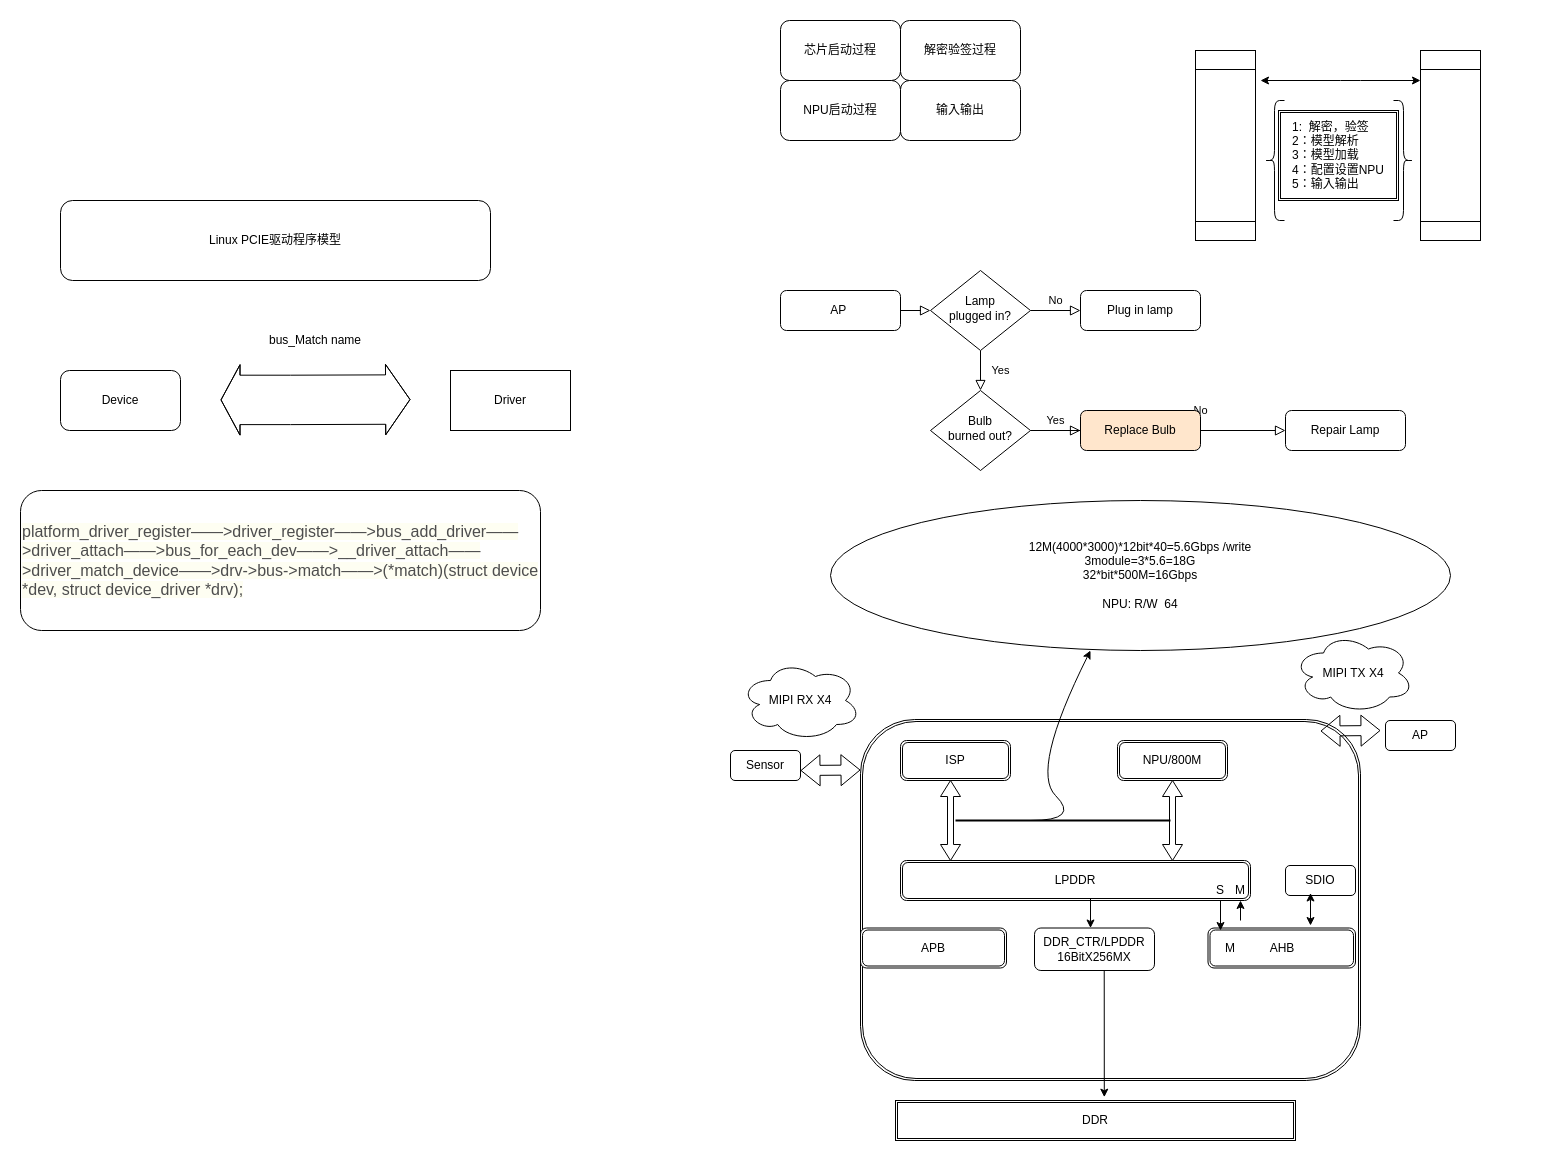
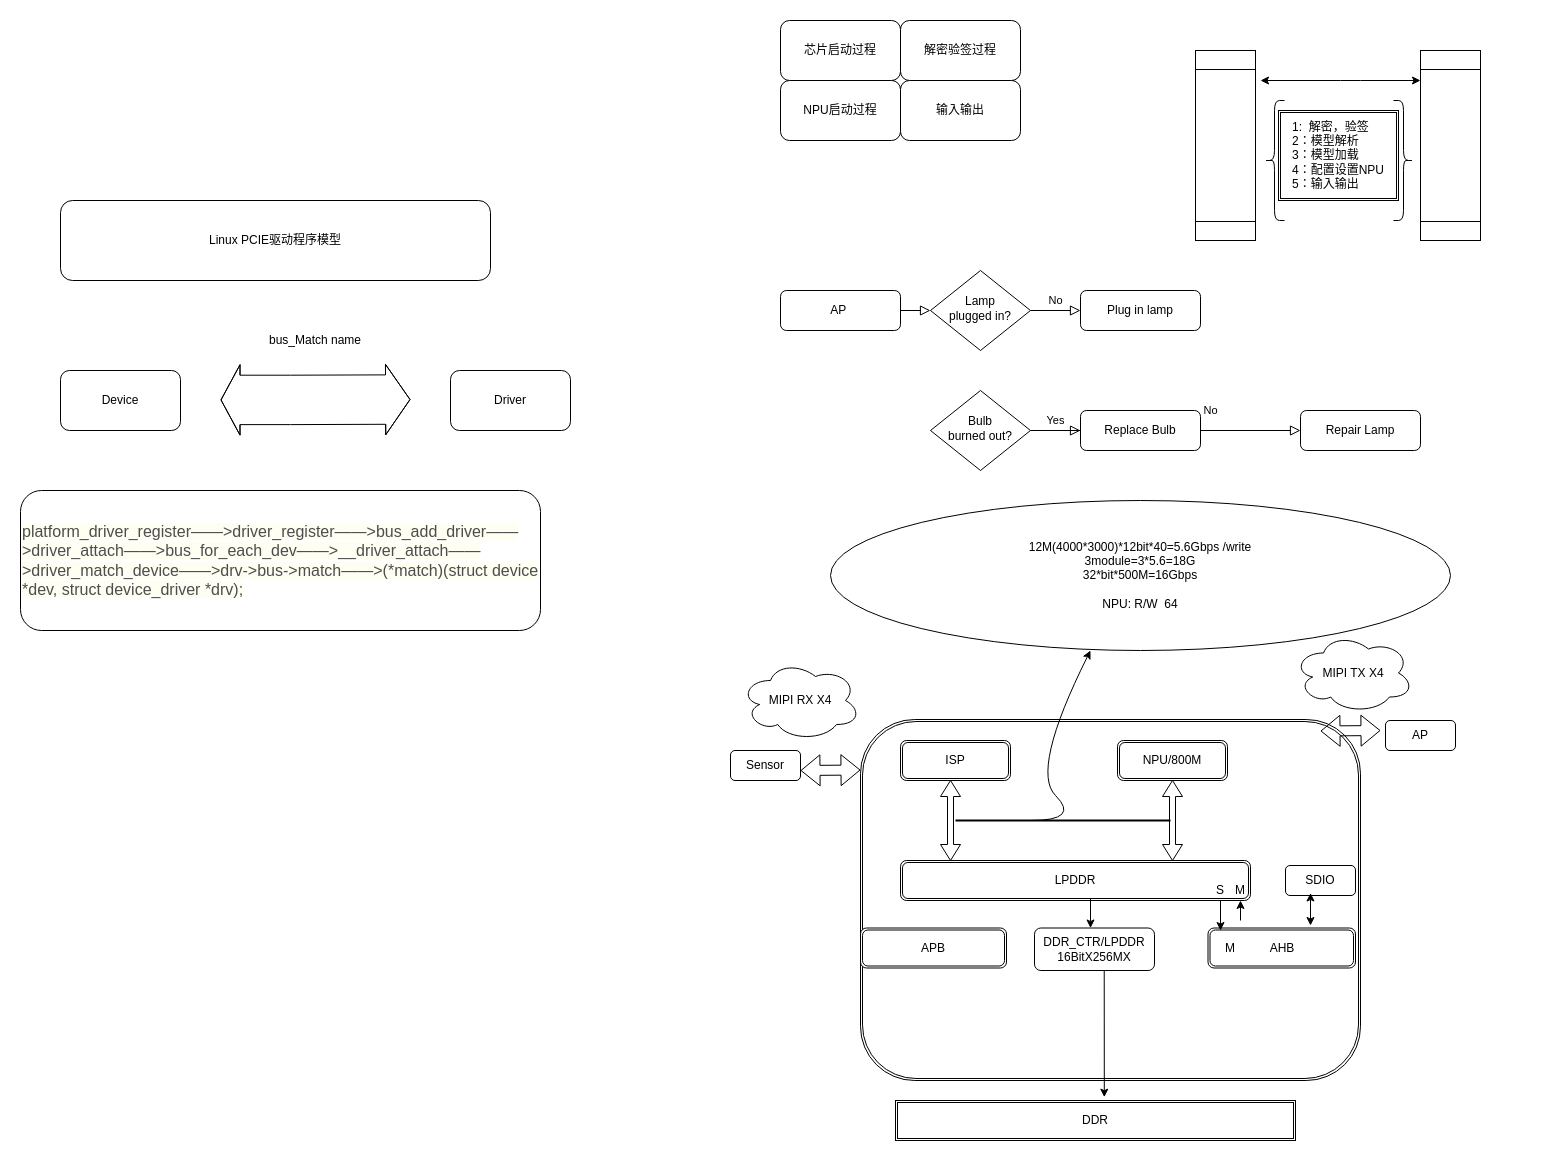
(981, 365) -> none
(511, 401) -> (511, 401)
(1141, 431) -> (1141, 431)
(1346, 431) -> (1361, 431)
